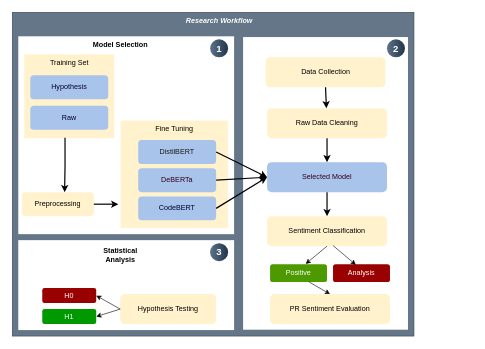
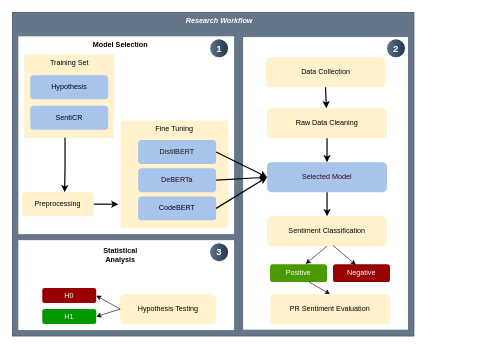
(69, 118) -> (69, 118)
(362, 273) -> (362, 273)
